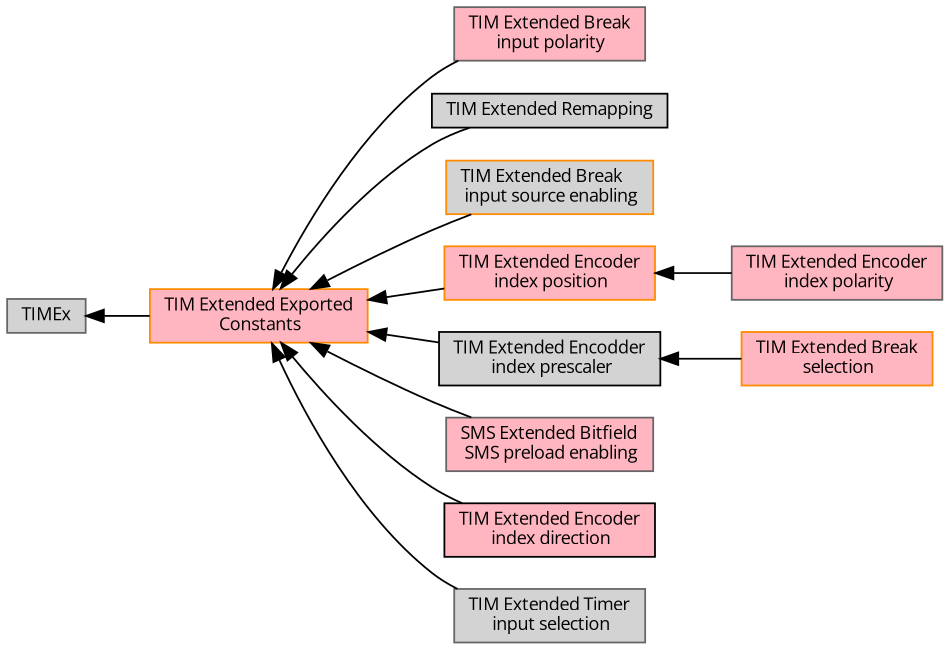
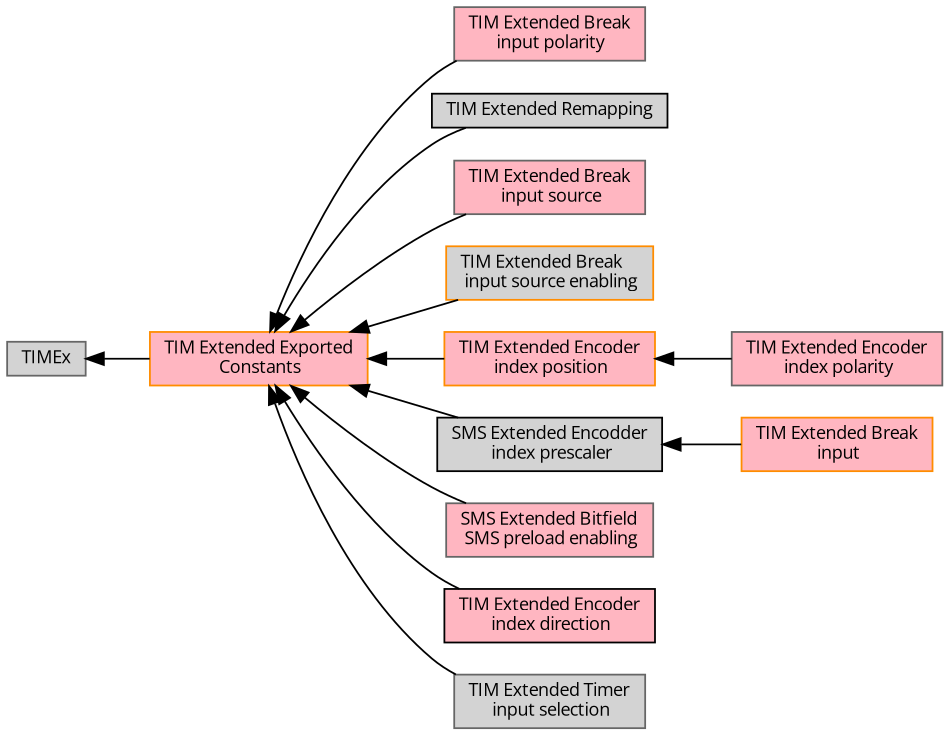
none -> (550, 187)
(550, 359) -> (550, 444)
(837, 359) -> (837, 444)
